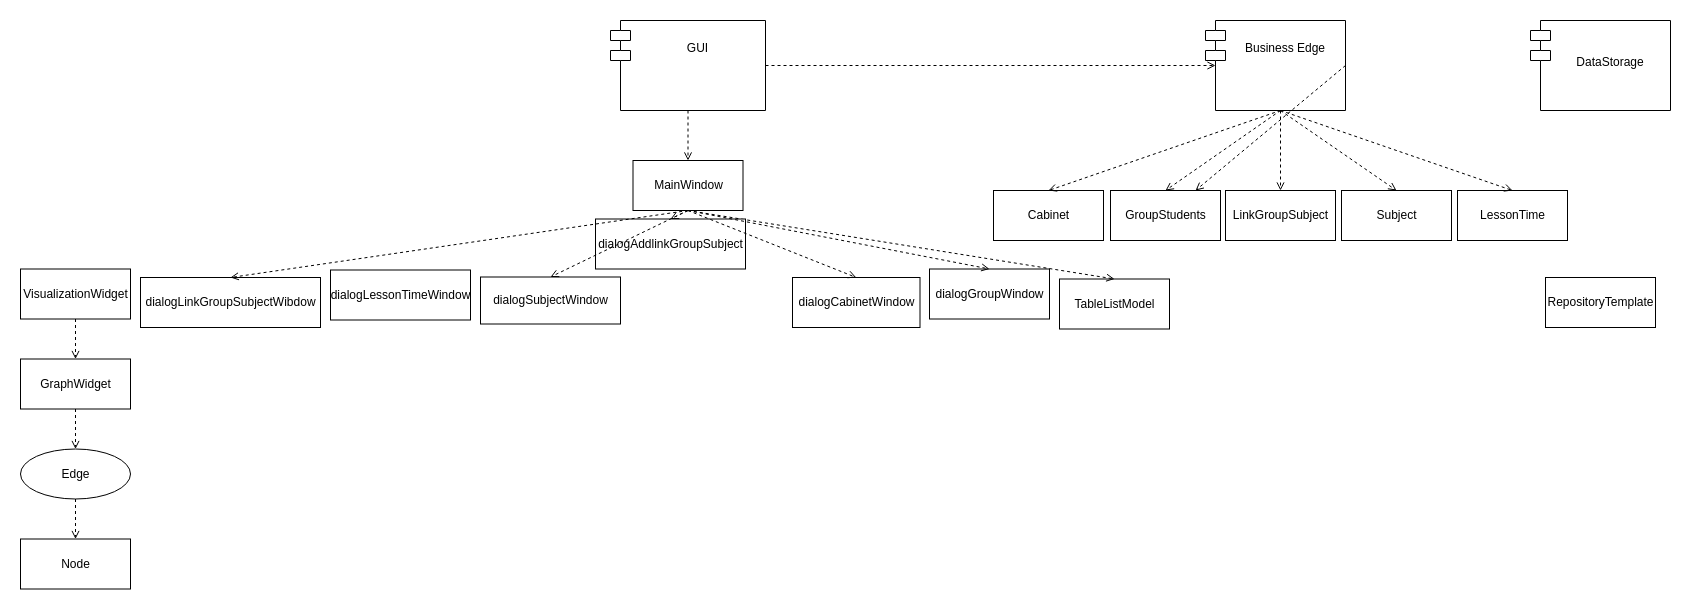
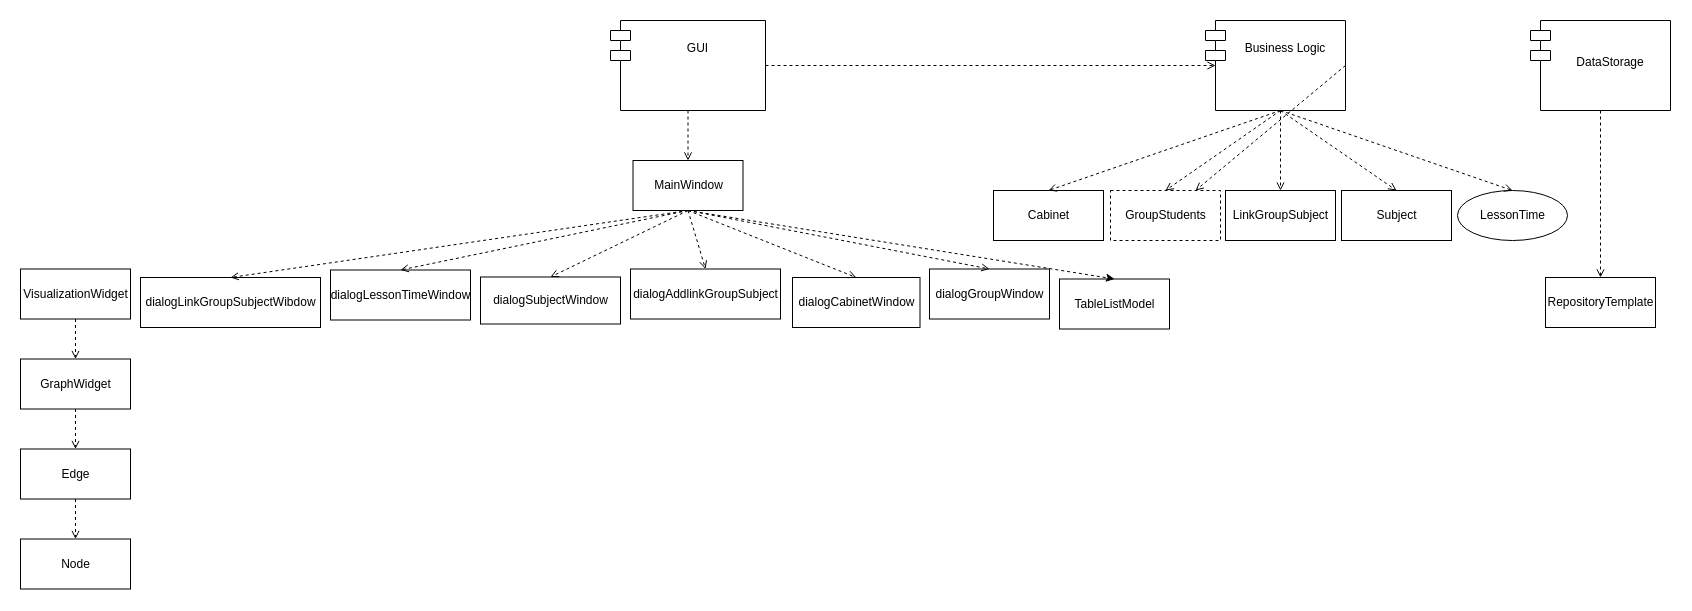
(1285, 48) -> (1285, 48)
none -> (1601, 193)
(1166, 216) -> (1166, 216)
(1513, 216) -> (1513, 216)
none -> (540, 241)
(671, 244) -> (706, 294)
(1108, 278) -> (1106, 278)
(76, 474) -> (76, 474)
